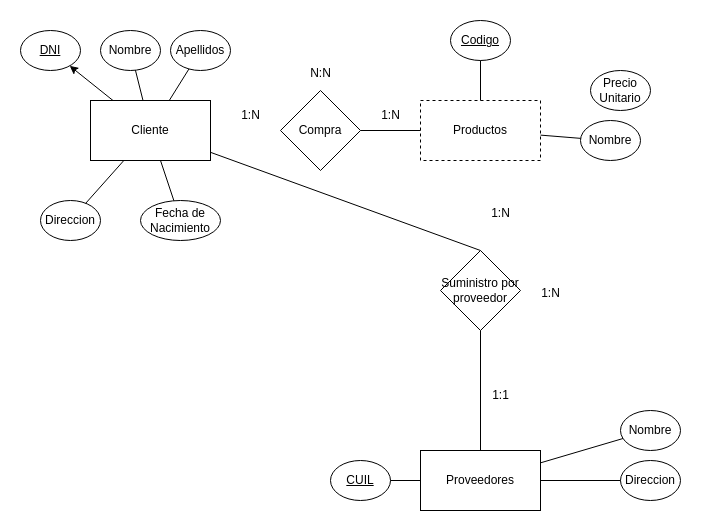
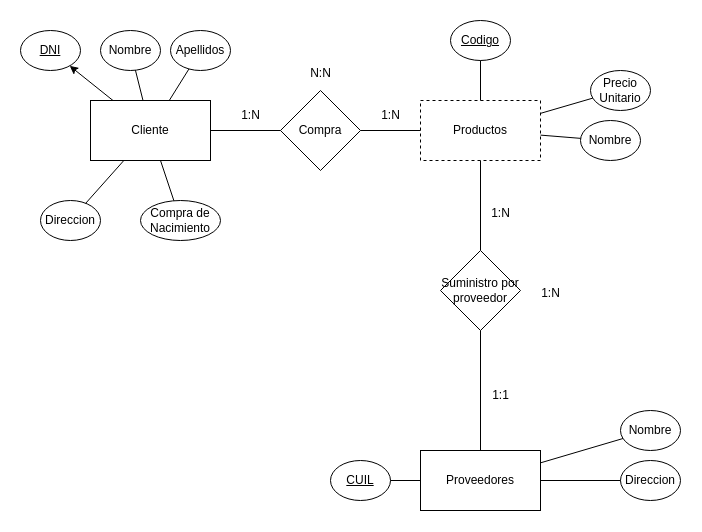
none -> (567, 106)
none -> (246, 131)
(346, 202) -> (481, 206)
(181, 221) -> (181, 221)
